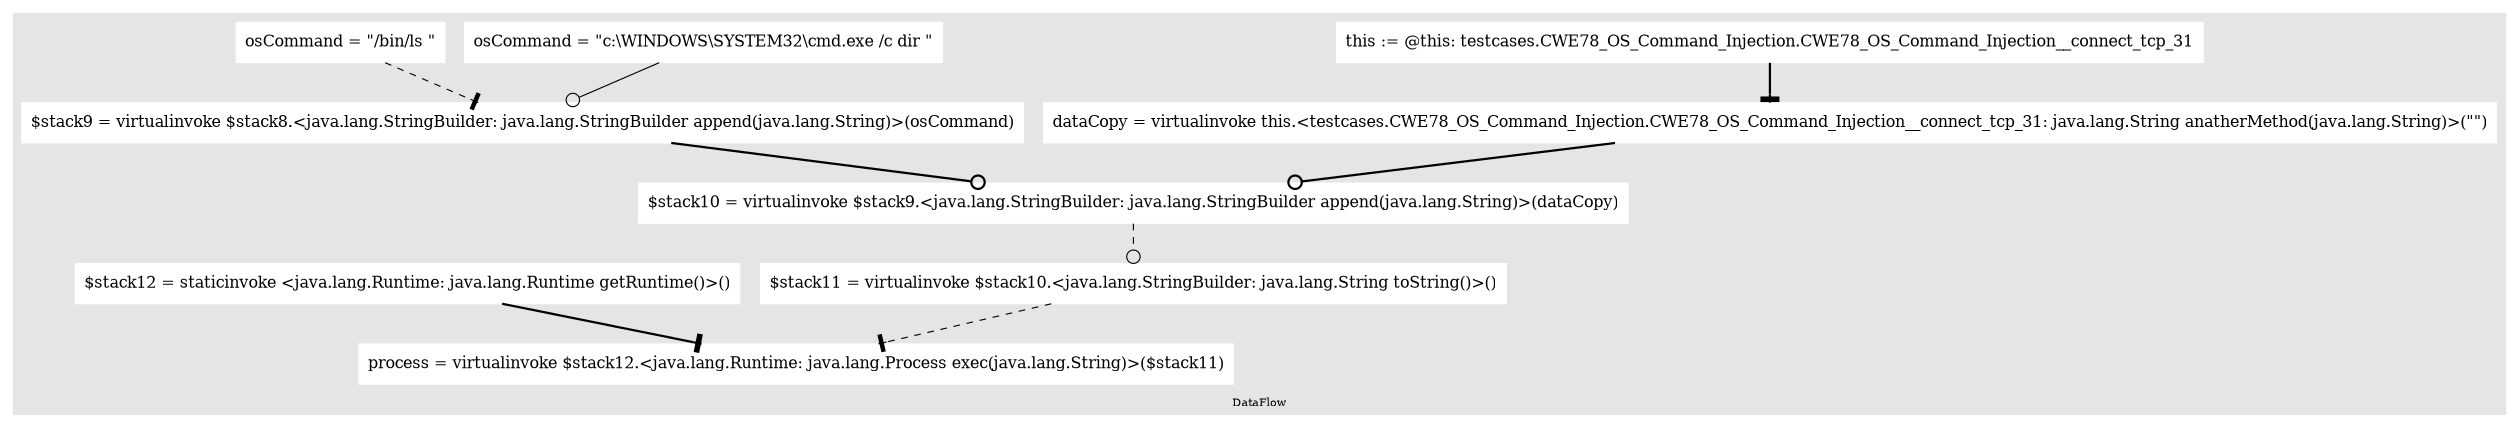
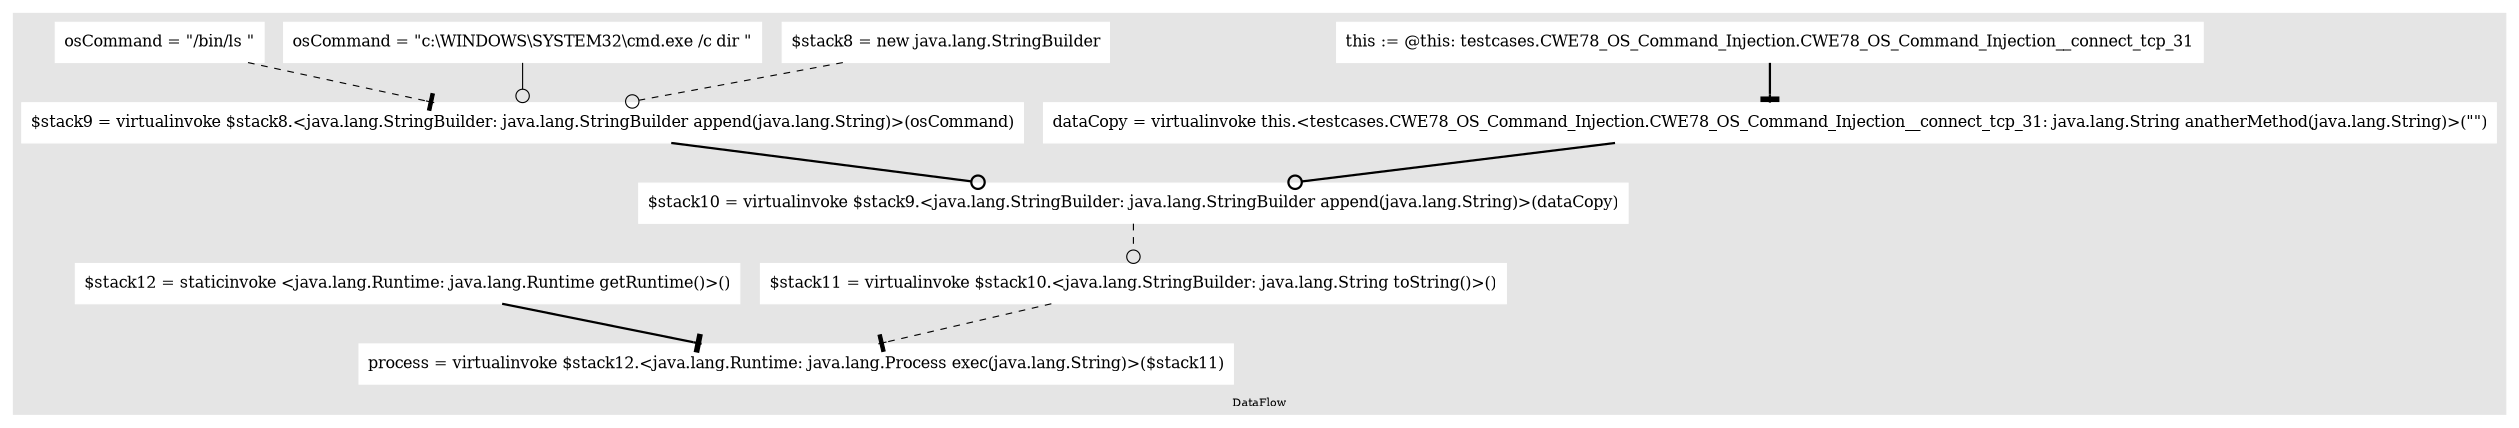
none -> (946, 42)
